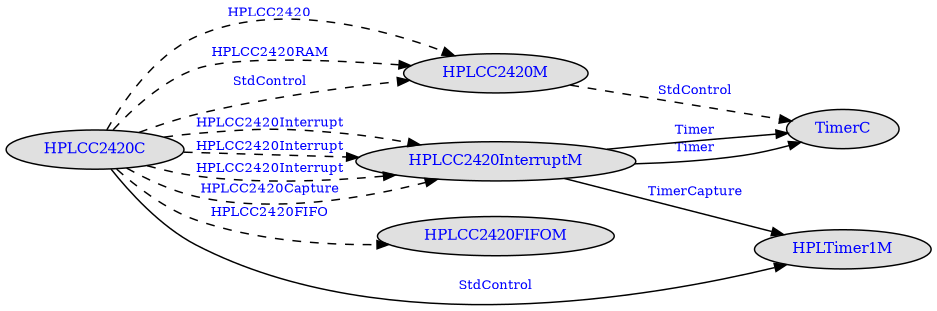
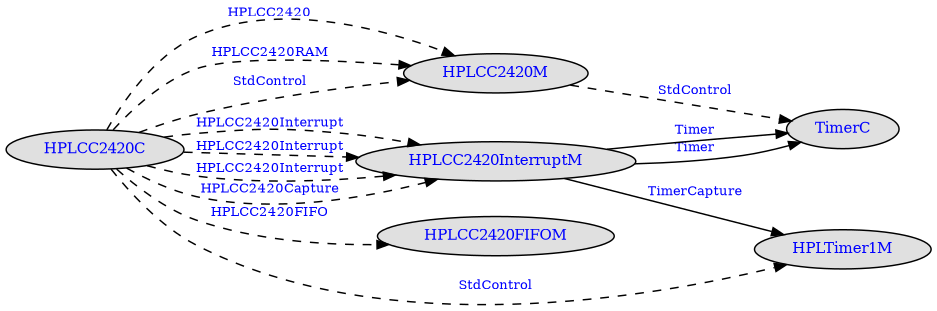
(425, 303) -> (425, 303)
